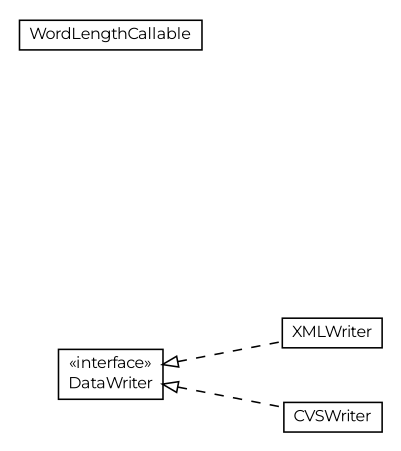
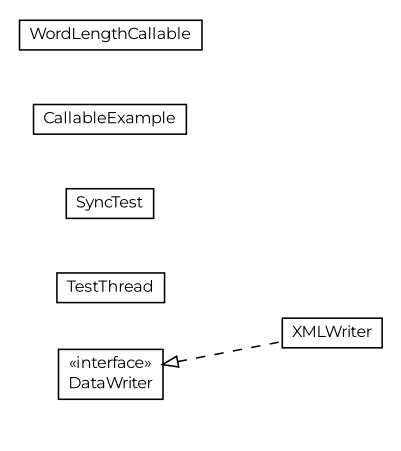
none -> (110, 119)
none -> (110, 203)
none -> (110, 287)
(332, 416) -> none
